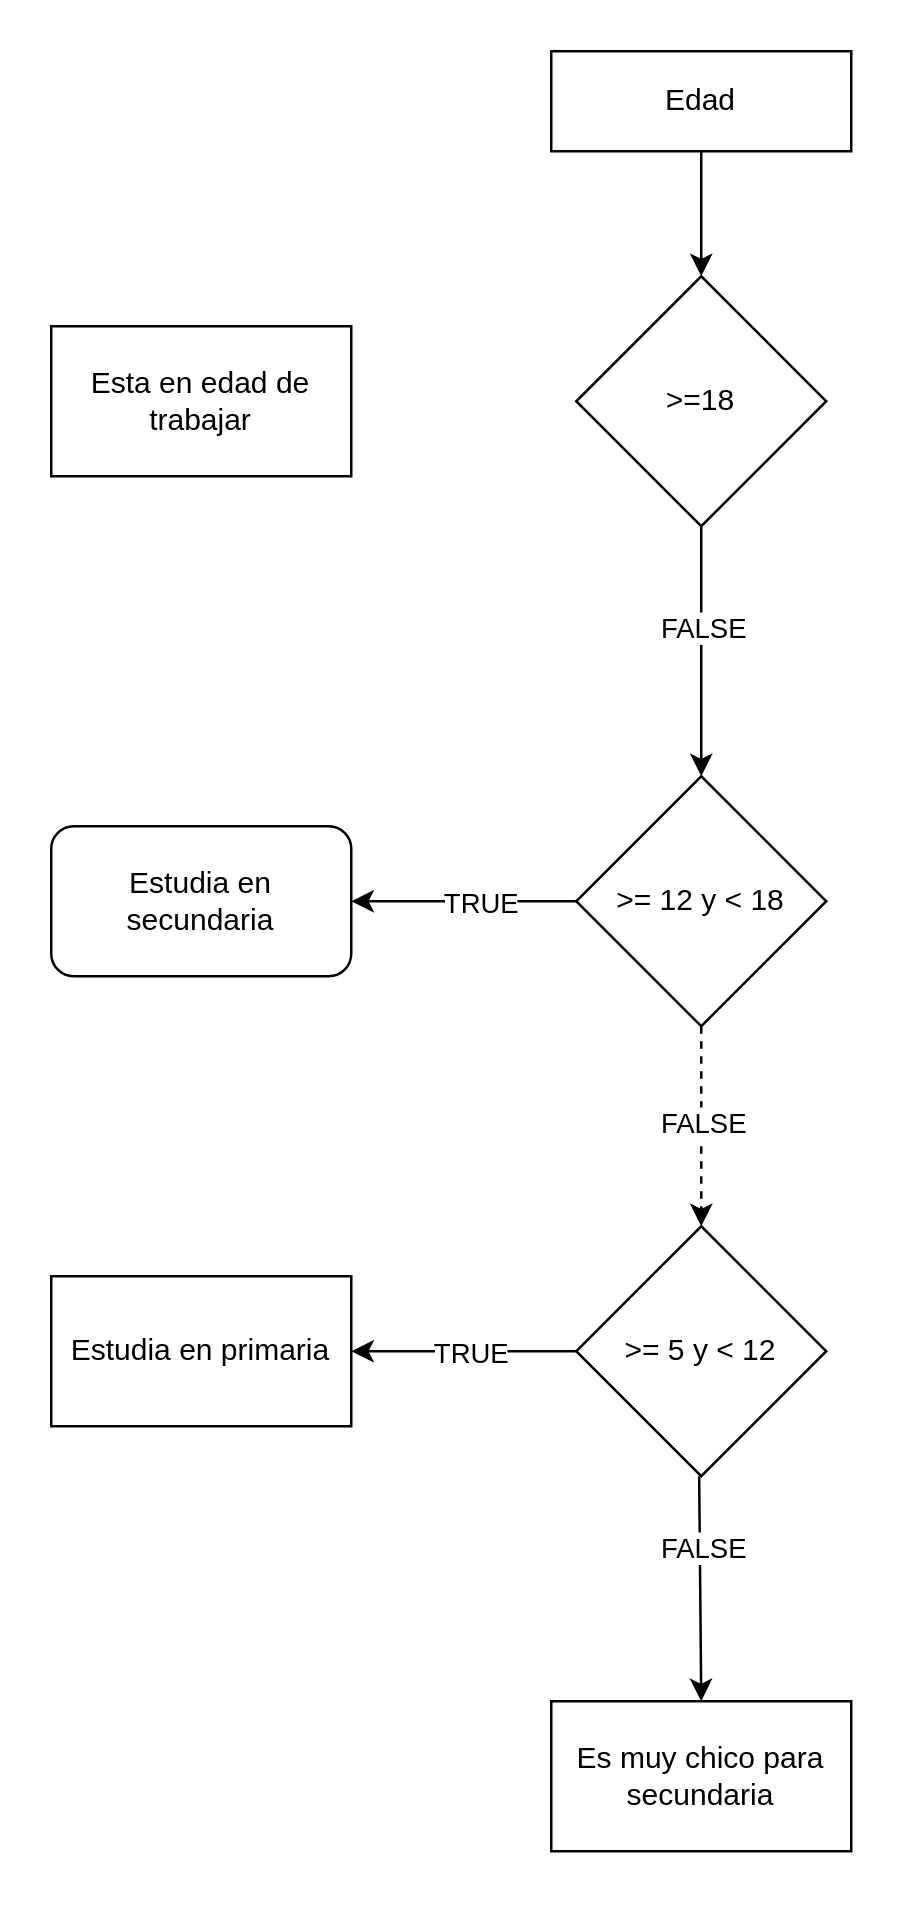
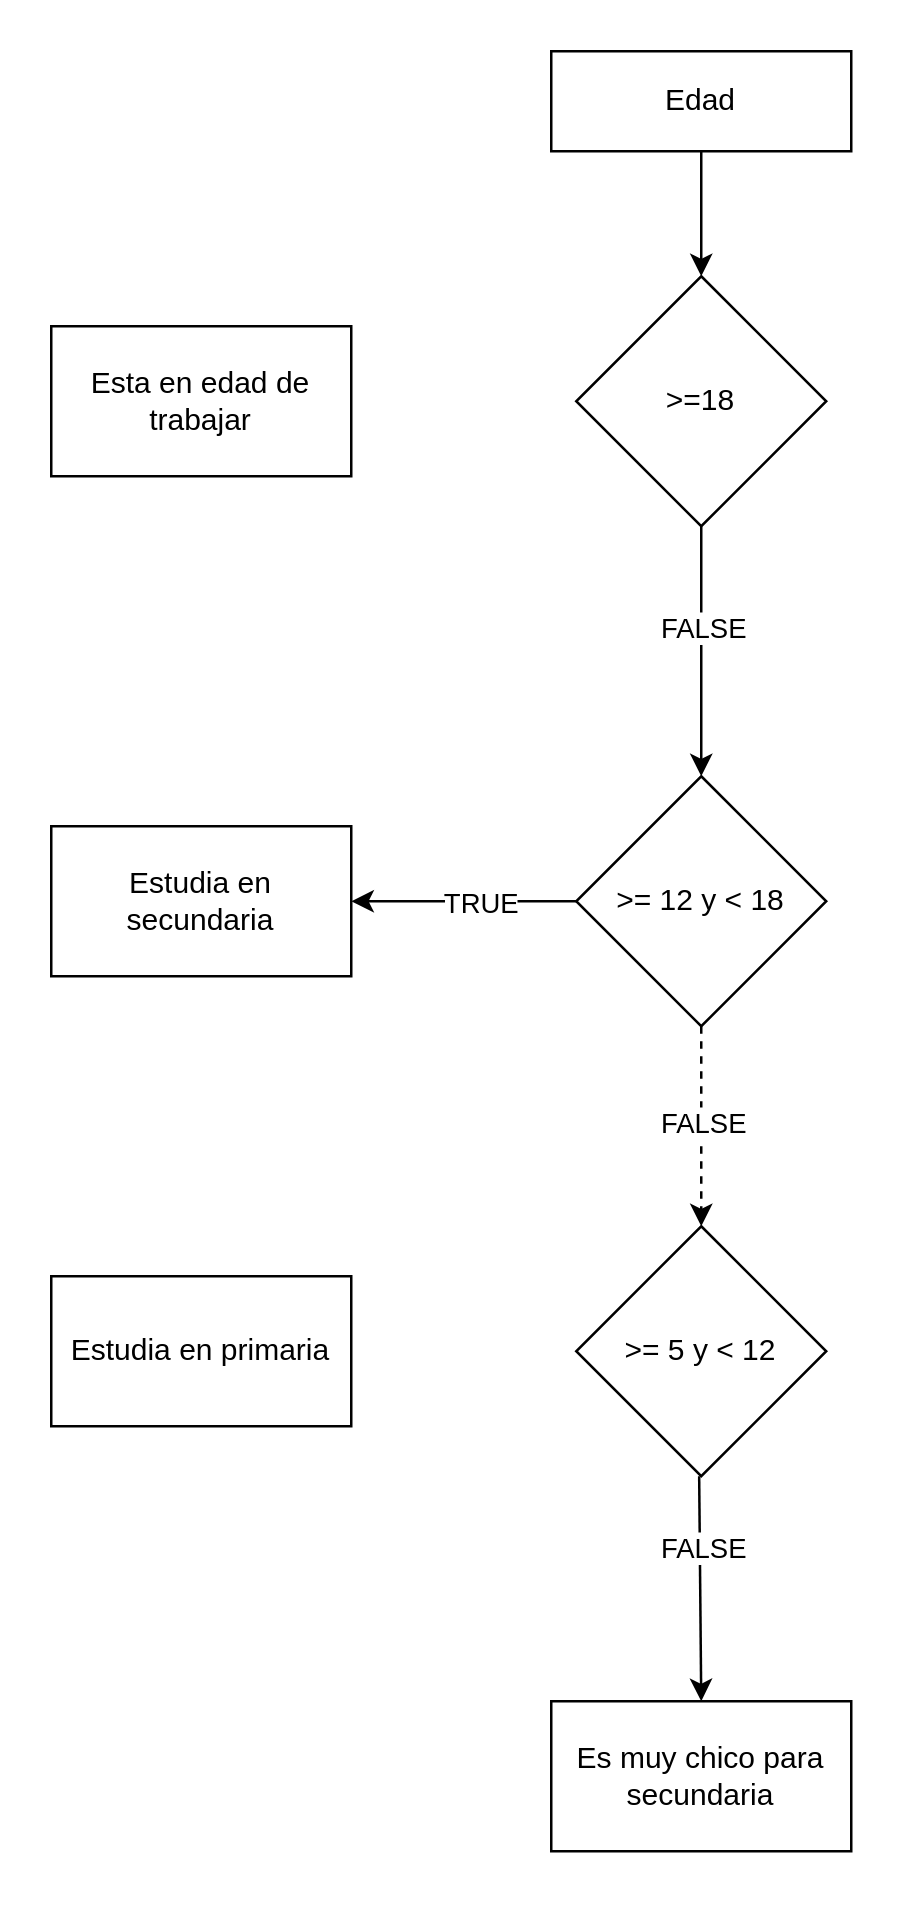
(201, 901) -> (201, 901)
(422, 1351) -> none
